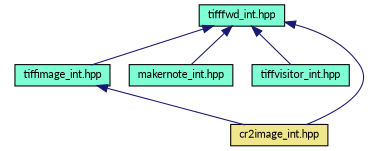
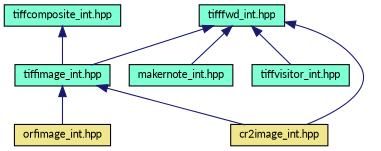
none -> (62, 15)
none -> (62, 135)
